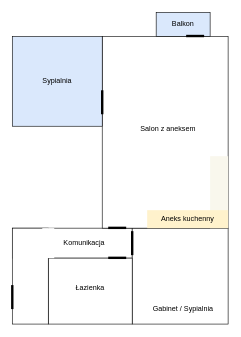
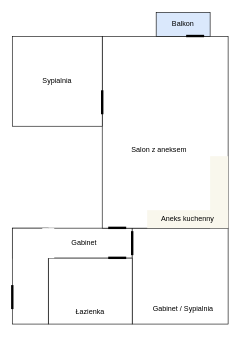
(57, 81) -> (57, 81)
(168, 129) -> (159, 150)
(188, 219) -> (188, 219)
(84, 243) -> (84, 243)
(90, 288) -> (90, 312)
